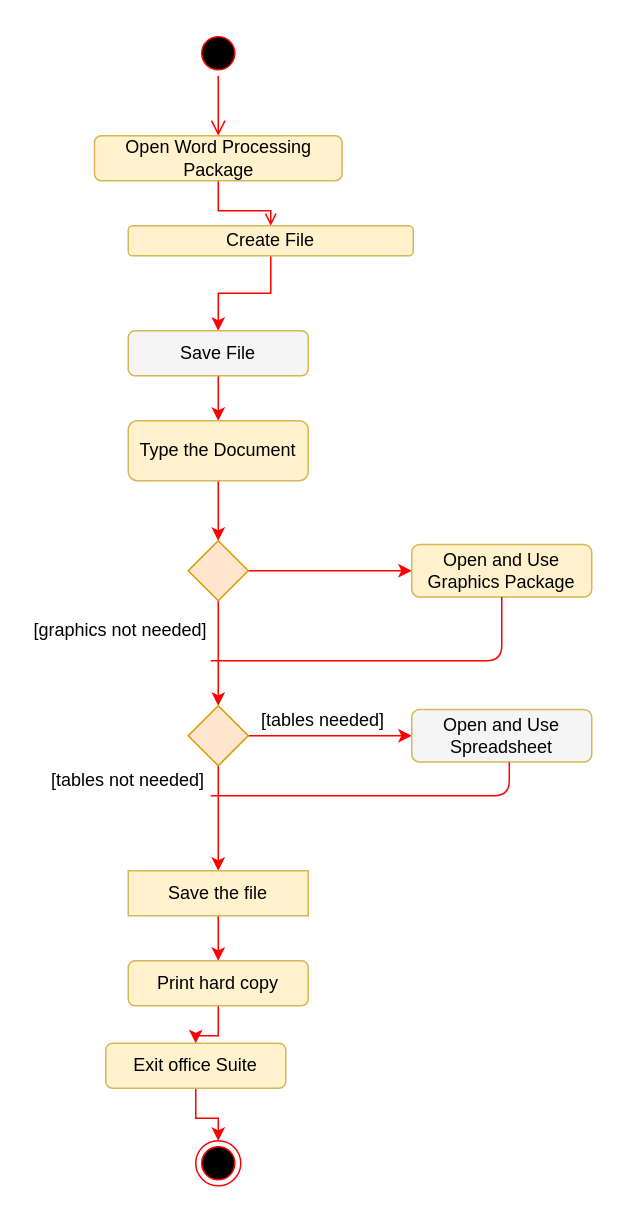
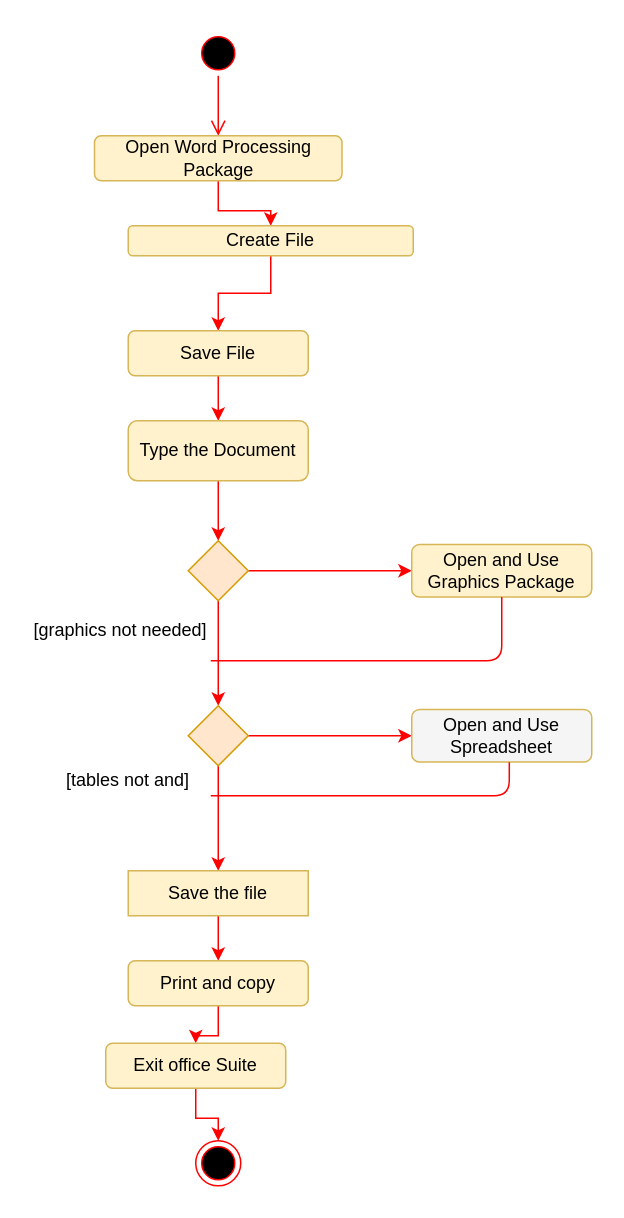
(271, 212) -> (267, 211)
(218, 353) -> (218, 353)
(323, 721) -> none
(128, 781) -> (128, 781)
(218, 983) -> (218, 983)
